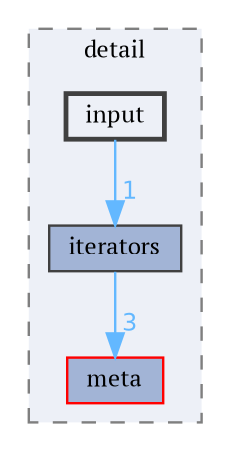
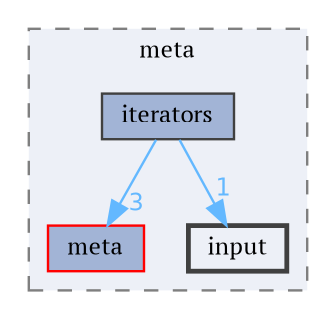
(115, 52) -> (168, 52)
(115, 171) -> (197, 172)
